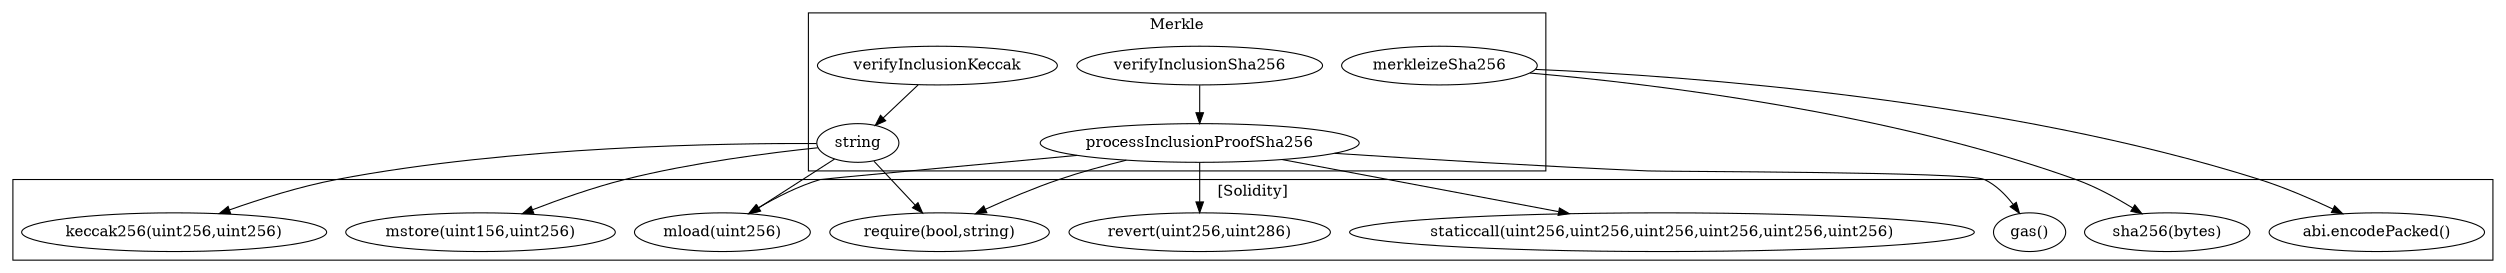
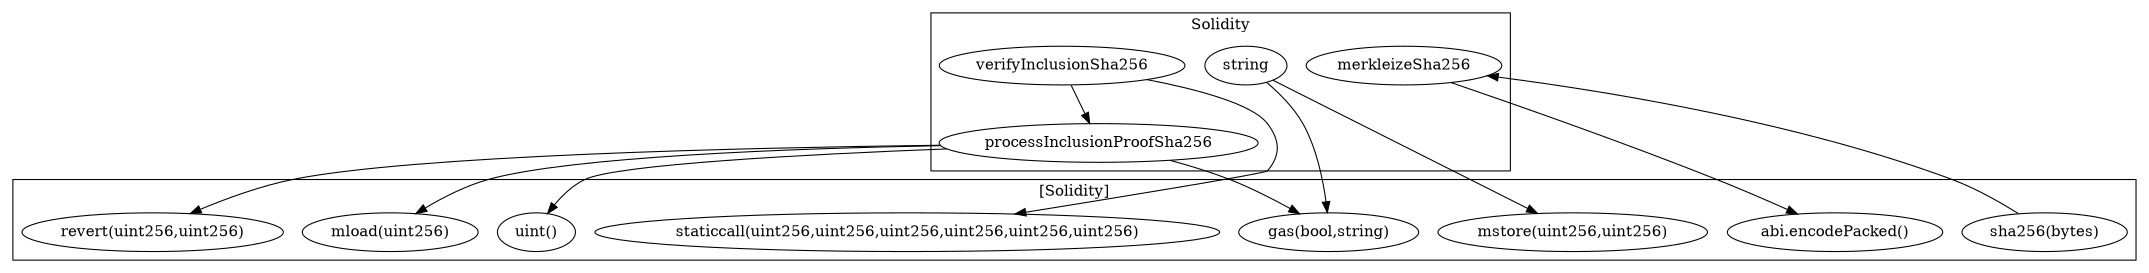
(1177, 25) -> (1221, 25)
(937, 66) -> none
(1837, 116) -> (1764, 125)
(797, 183) -> none
(1427, 187) -> (1274, 162)
(174, 232) -> none
(481, 232) -> (1573, 232)
(940, 232) -> (1329, 232)
(1200, 232) -> (153, 232)
(2030, 232) -> (536, 232)
